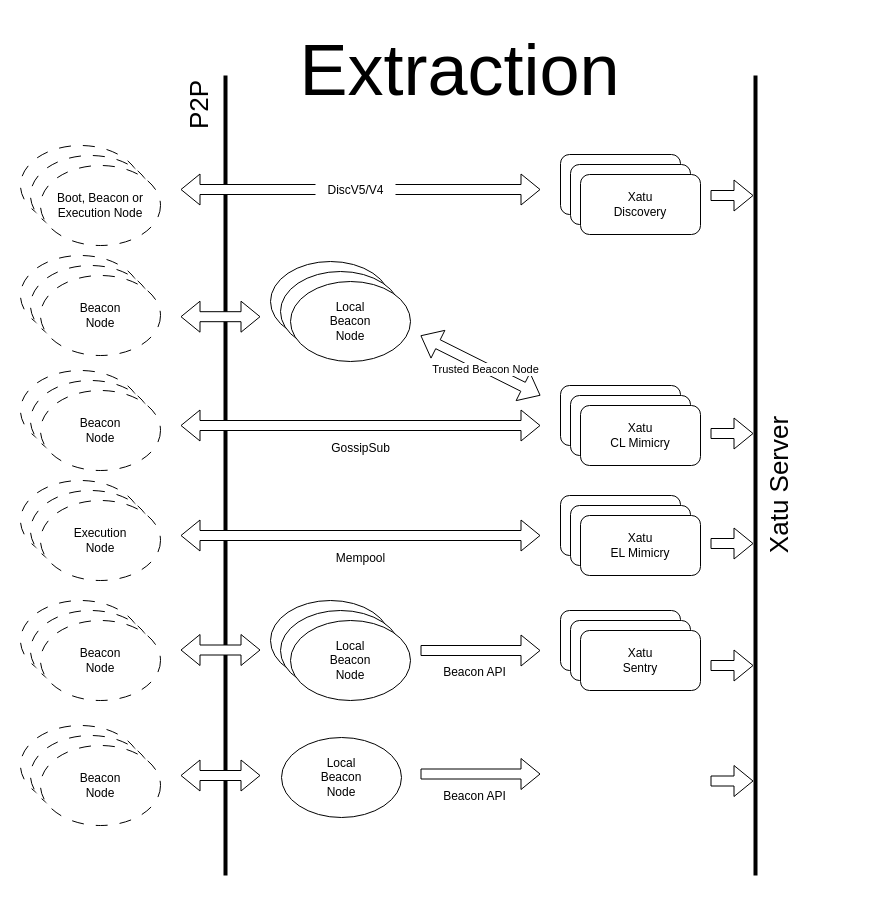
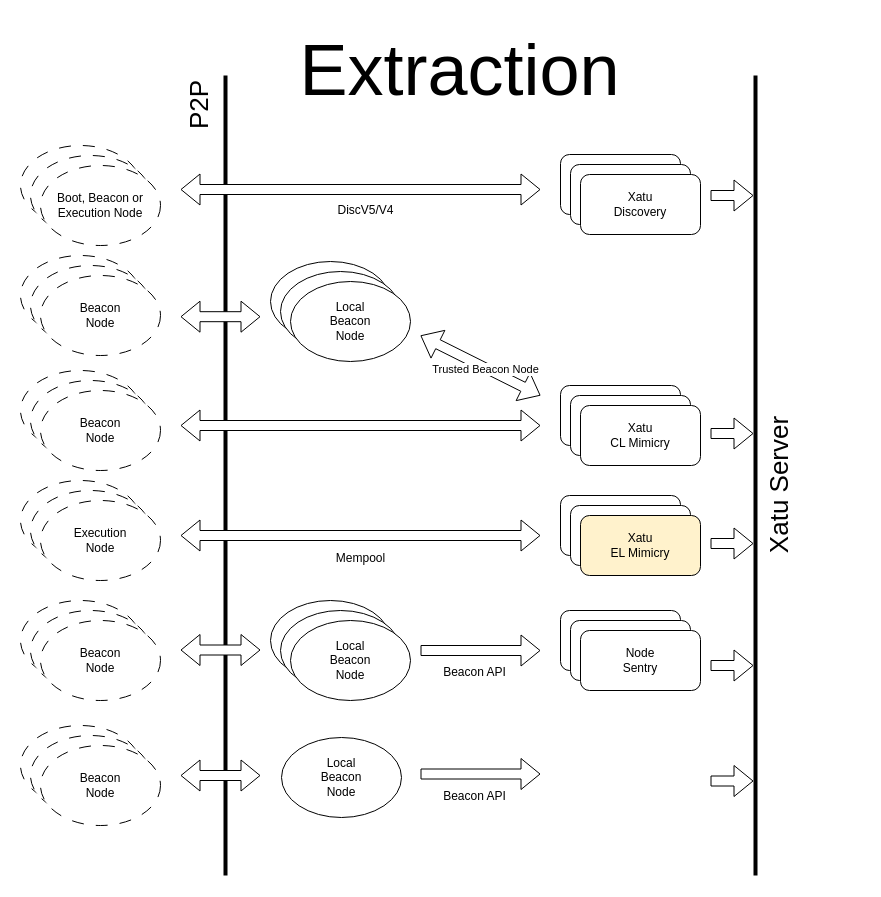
(356, 191) -> (366, 211)
(361, 449) -> none
(641, 546) -> (641, 546)
(641, 661) -> (641, 661)
